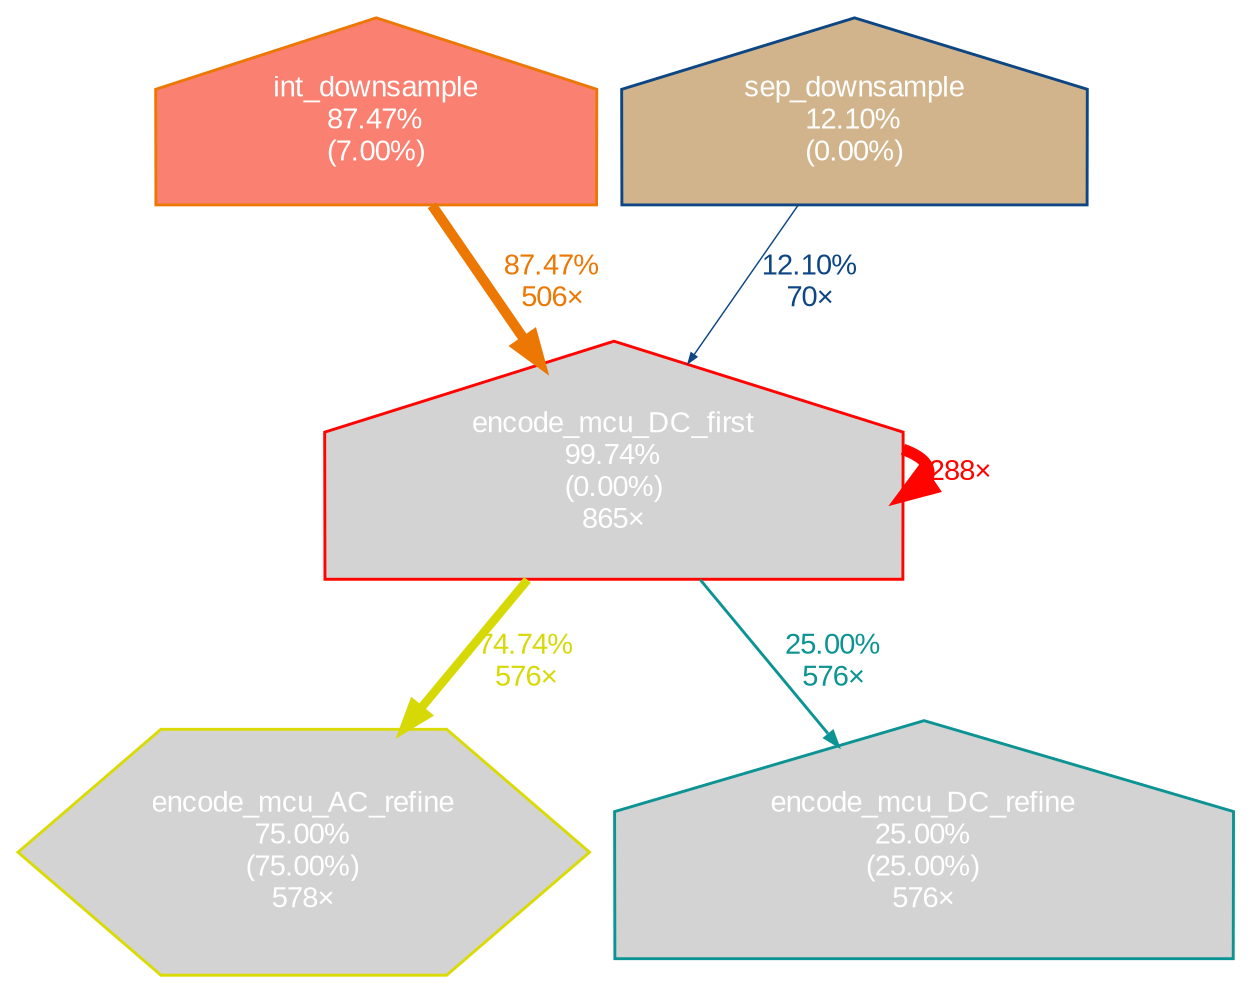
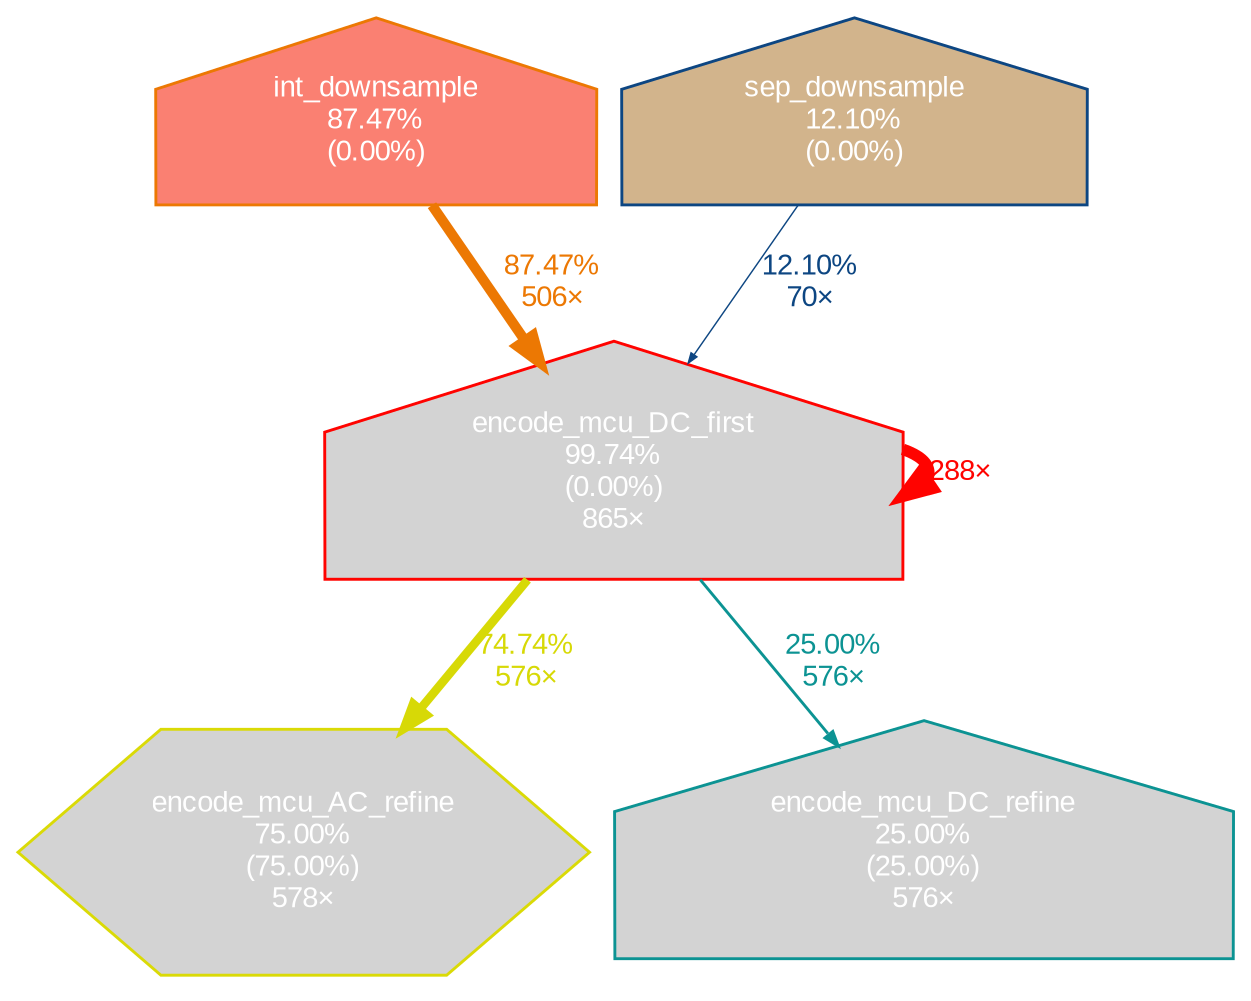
(376, 121) -> (376, 121)
